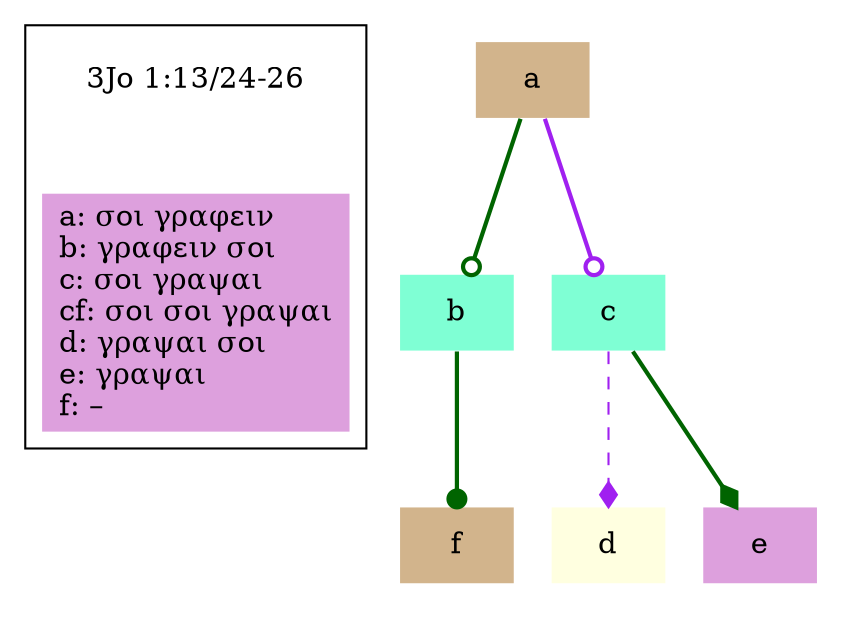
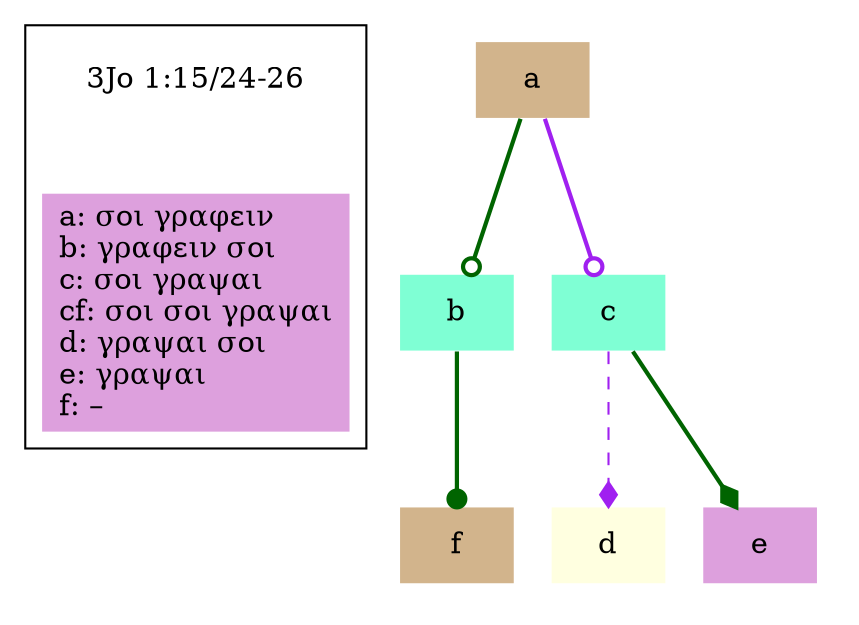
(196, 80) -> (196, 80)
